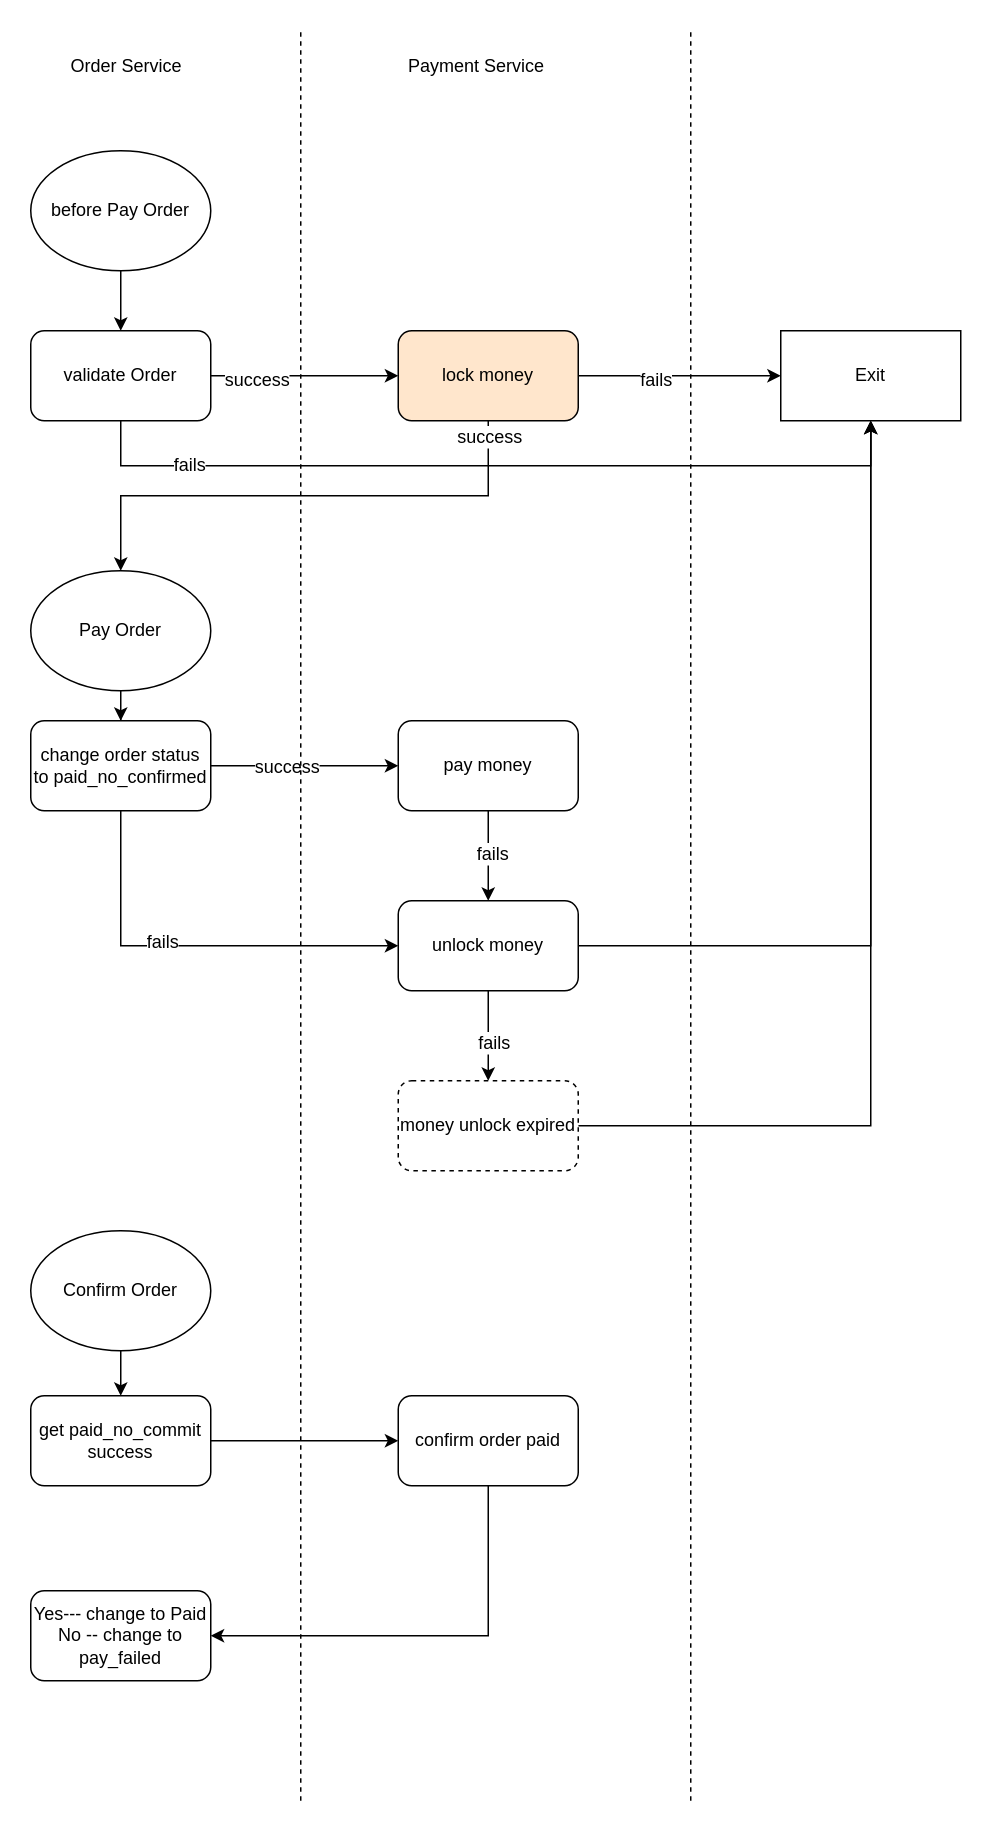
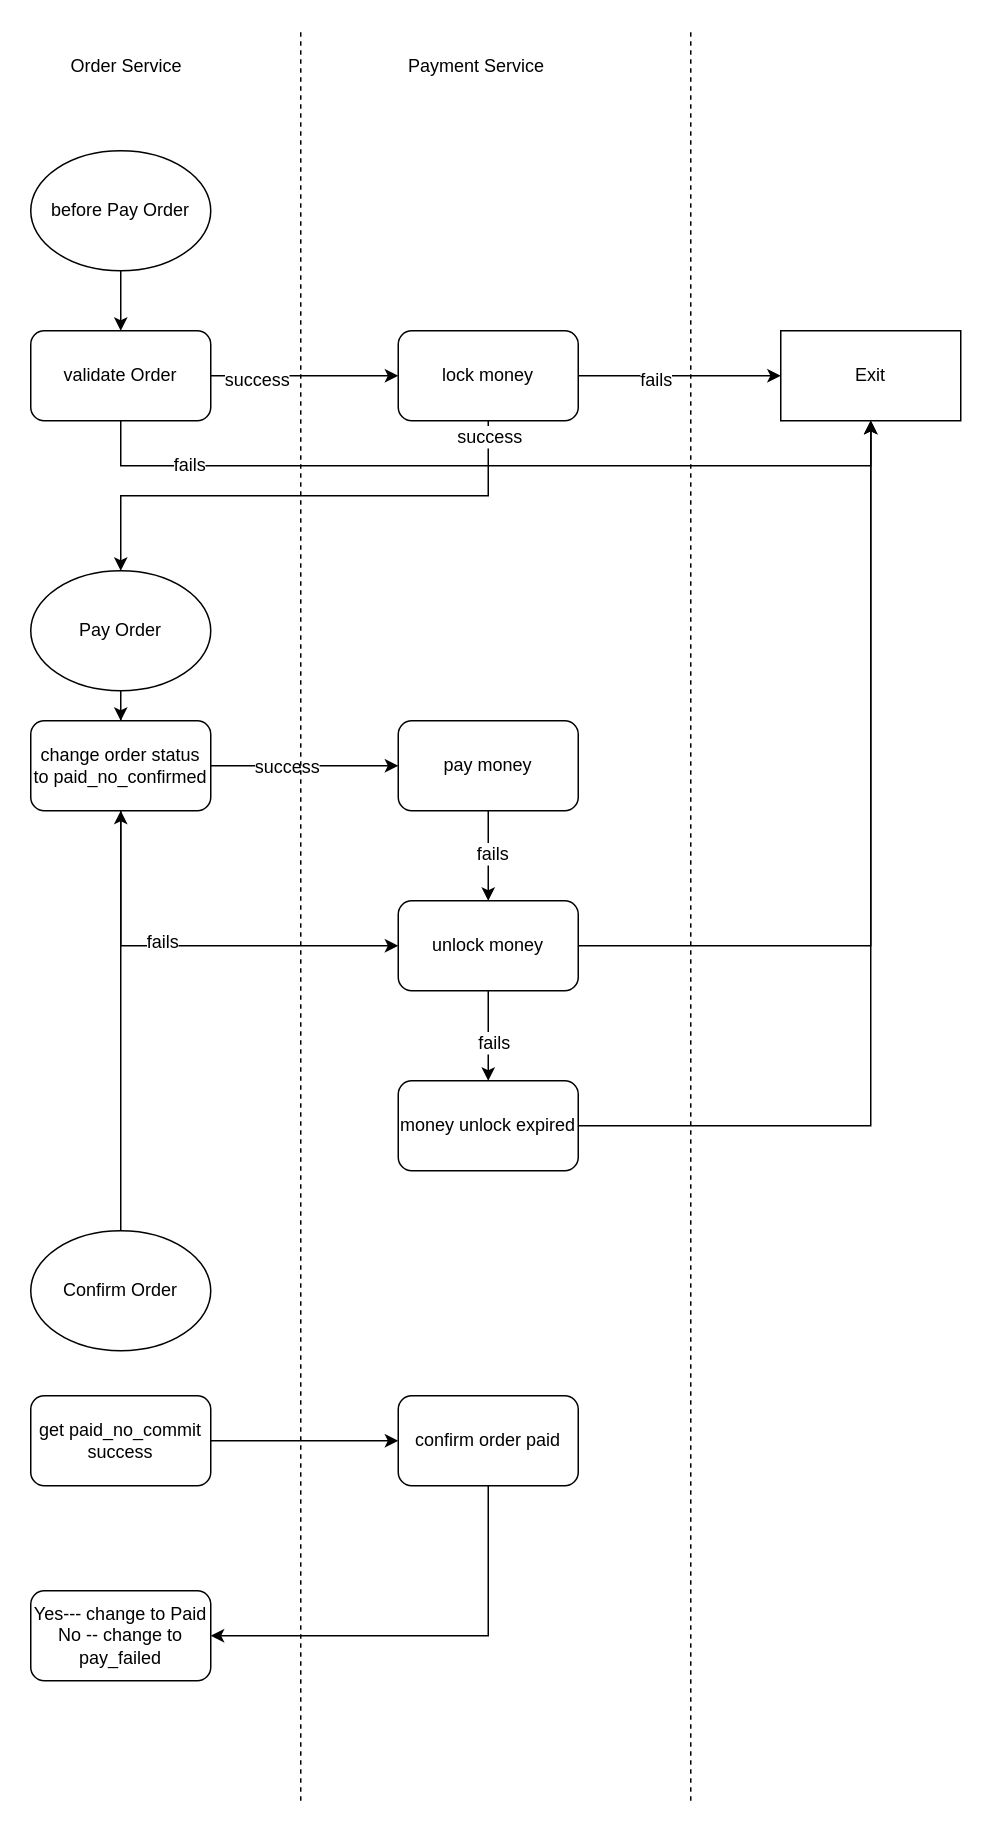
(488, 376) -> (488, 376)
(488, 1126) -> (488, 1126)
(121, 1379) -> (121, 1090)
